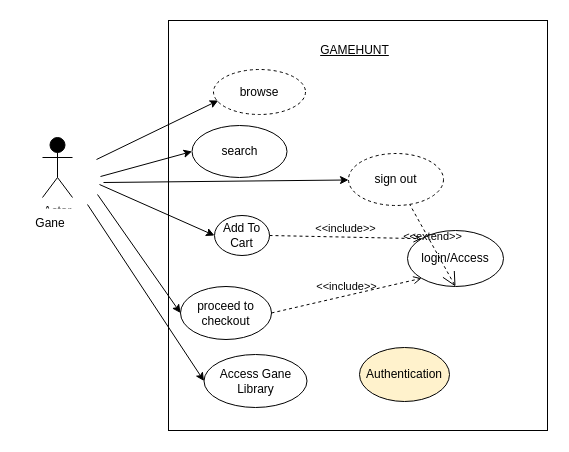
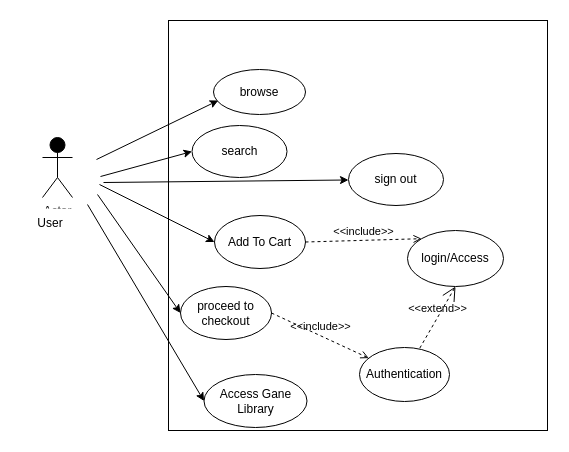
(355, 50) -> none
(260, 92) -> (260, 92)
(396, 180) -> (396, 180)
(51, 224) -> (51, 224)
(242, 236) -> (260, 242)
(432, 245) -> (437, 319)
(345, 296) -> (319, 335)
(405, 375) -> (405, 375)
(256, 381) -> (256, 401)
